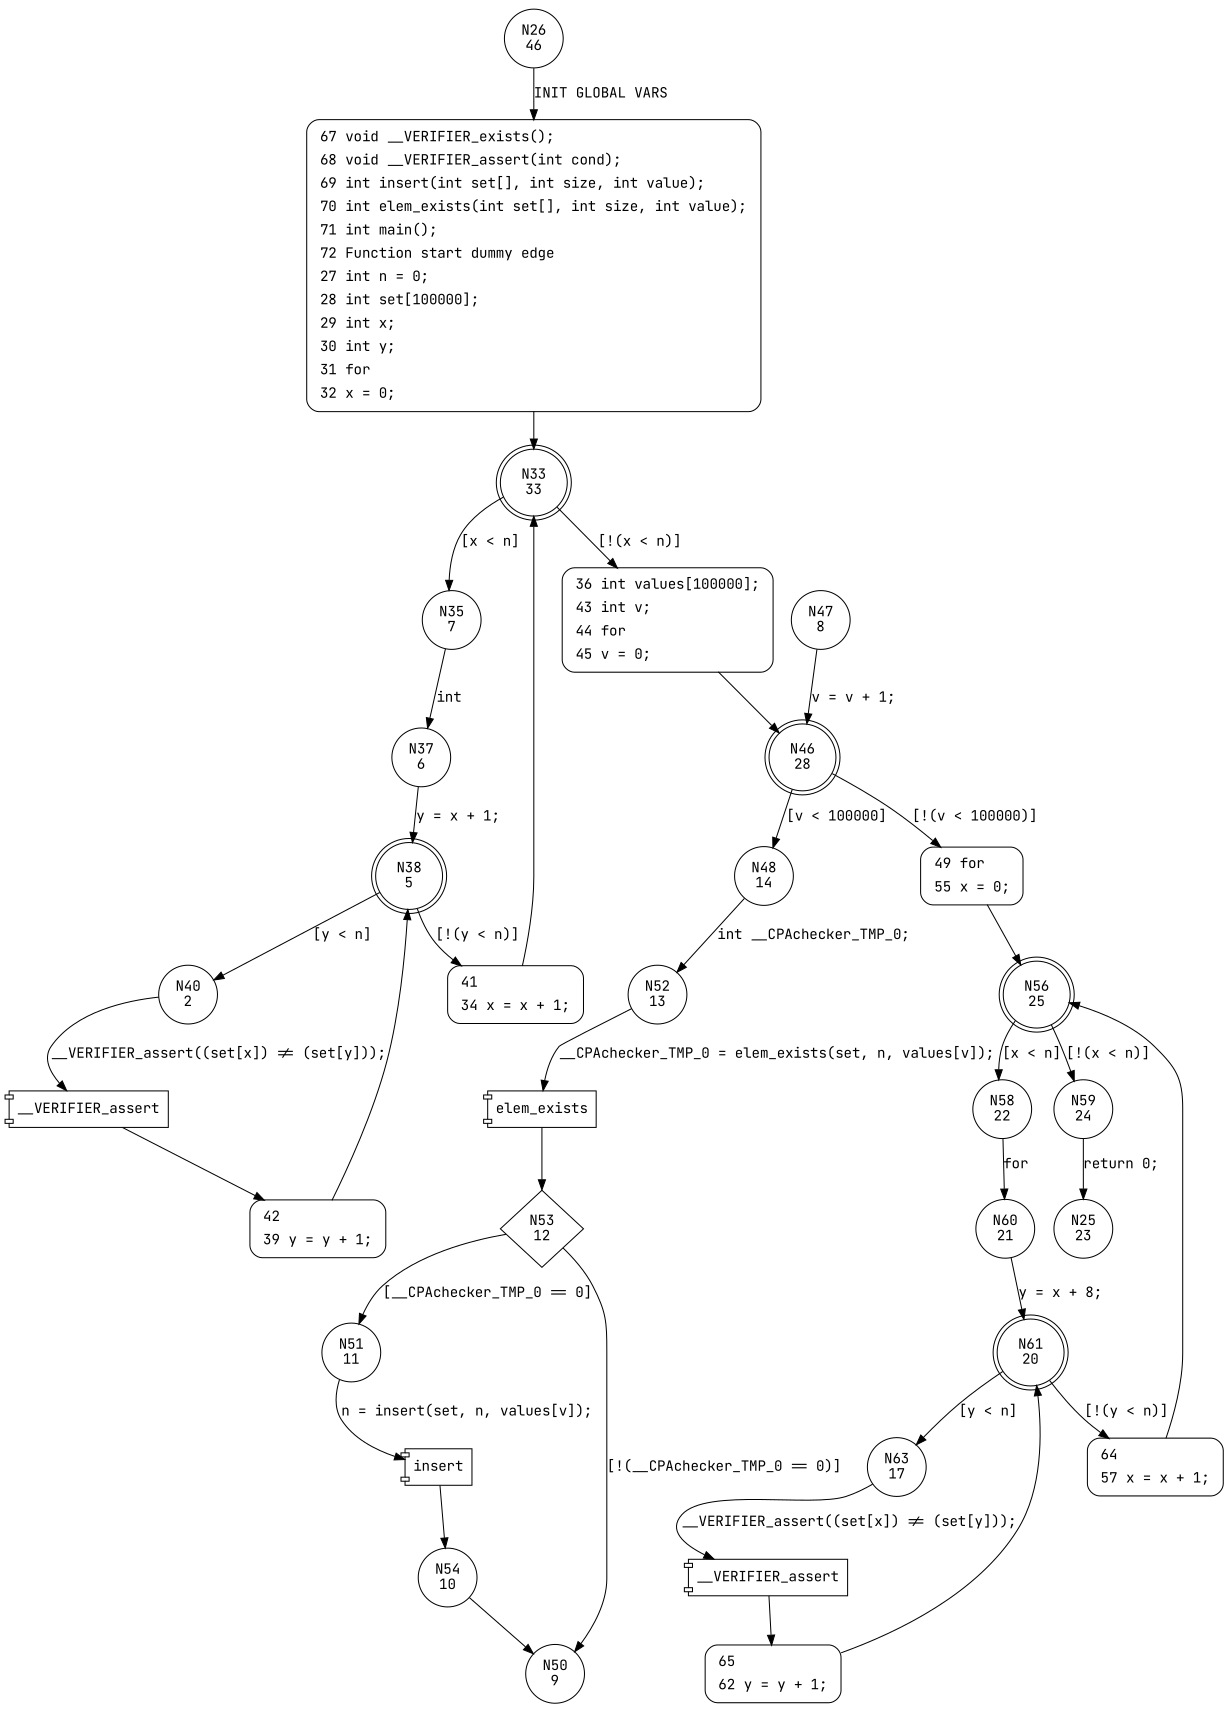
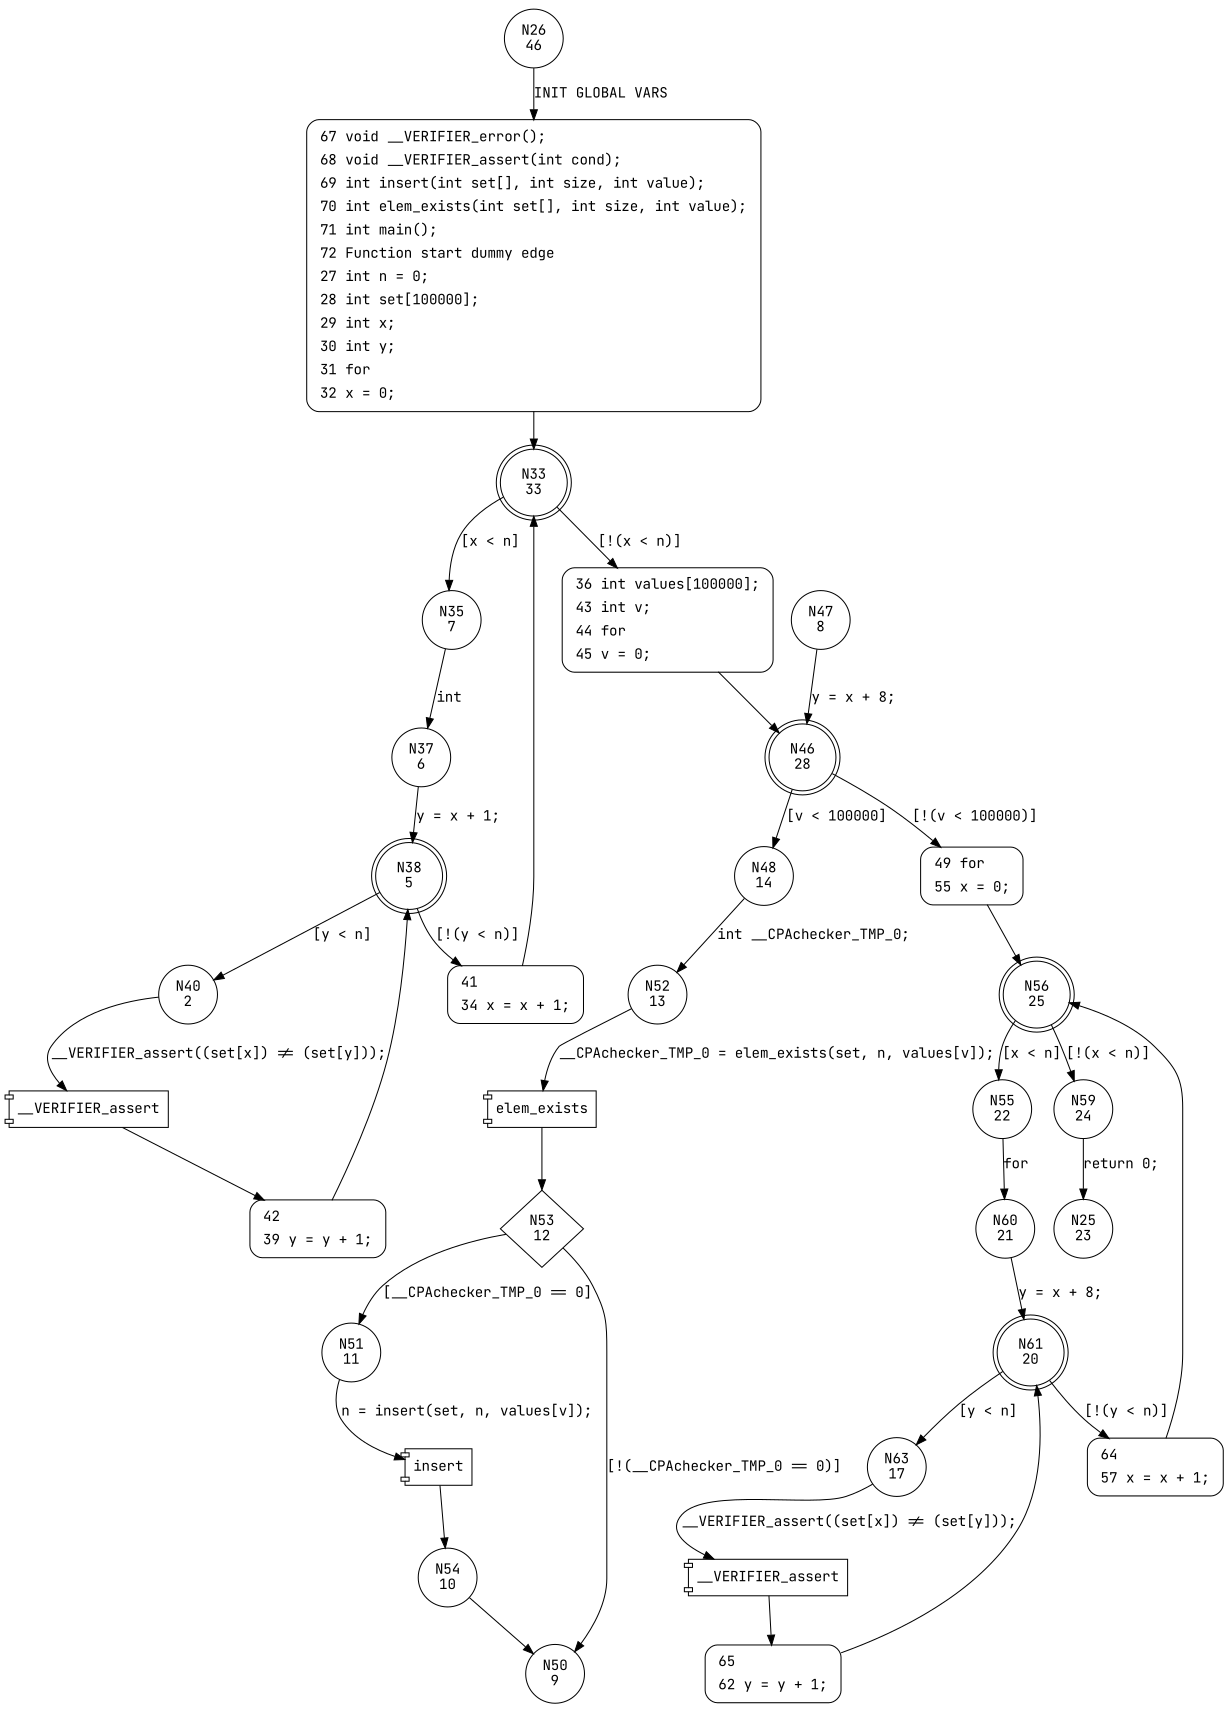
(450, 137) -> (446, 137)
(854, 698) -> (854, 698)
(1002, 1109) -> (1002, 1109)
